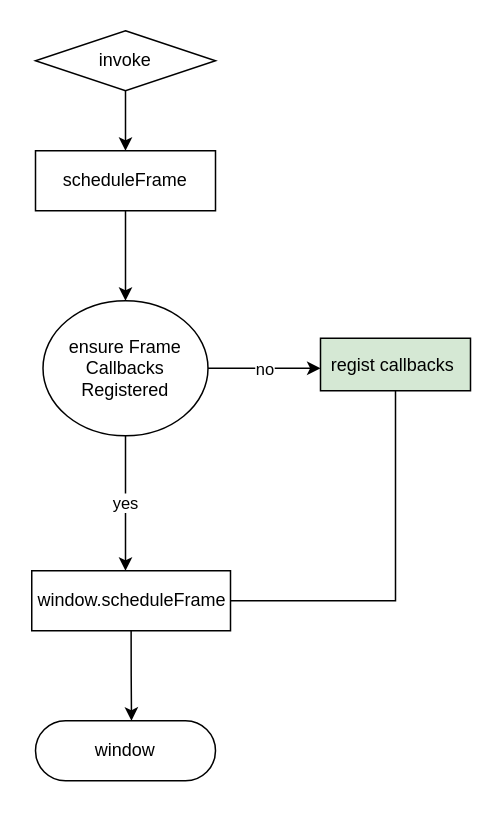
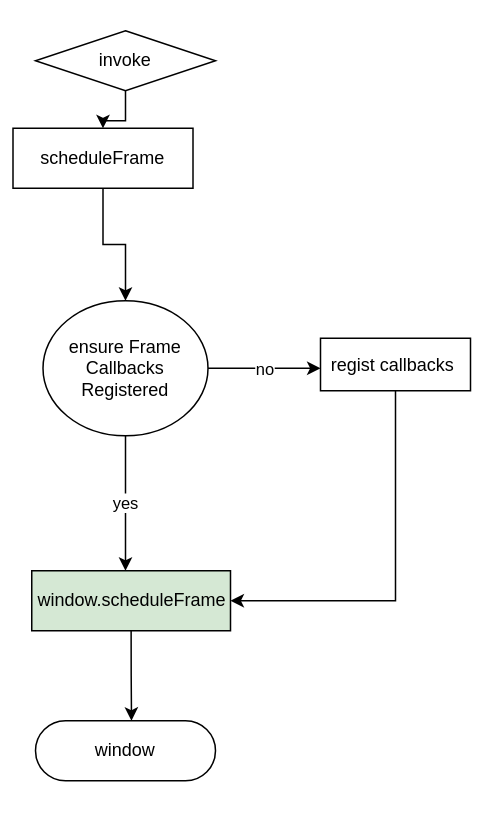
(125, 181) -> (103, 158)
(395, 365) -> (395, 365)
(131, 601) -> (131, 601)
(237, 601) -> (242, 601)
